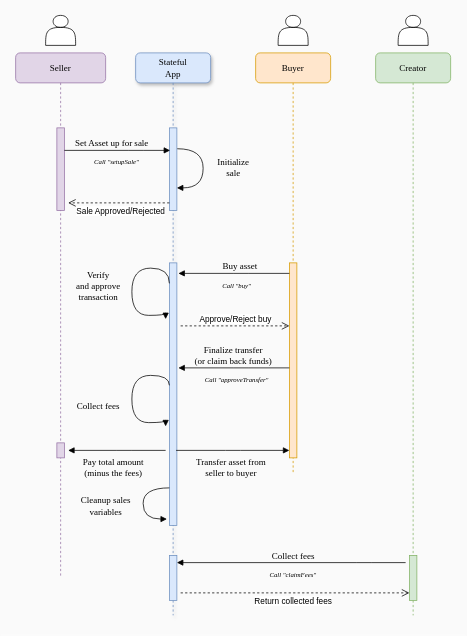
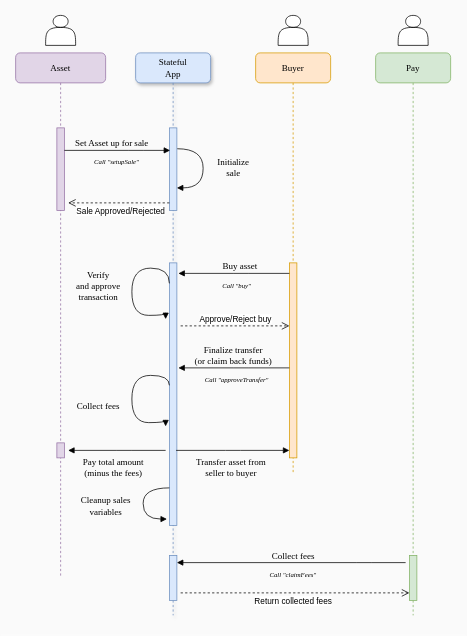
(60, 68) -> (60, 68)
(413, 68) -> (413, 68)
